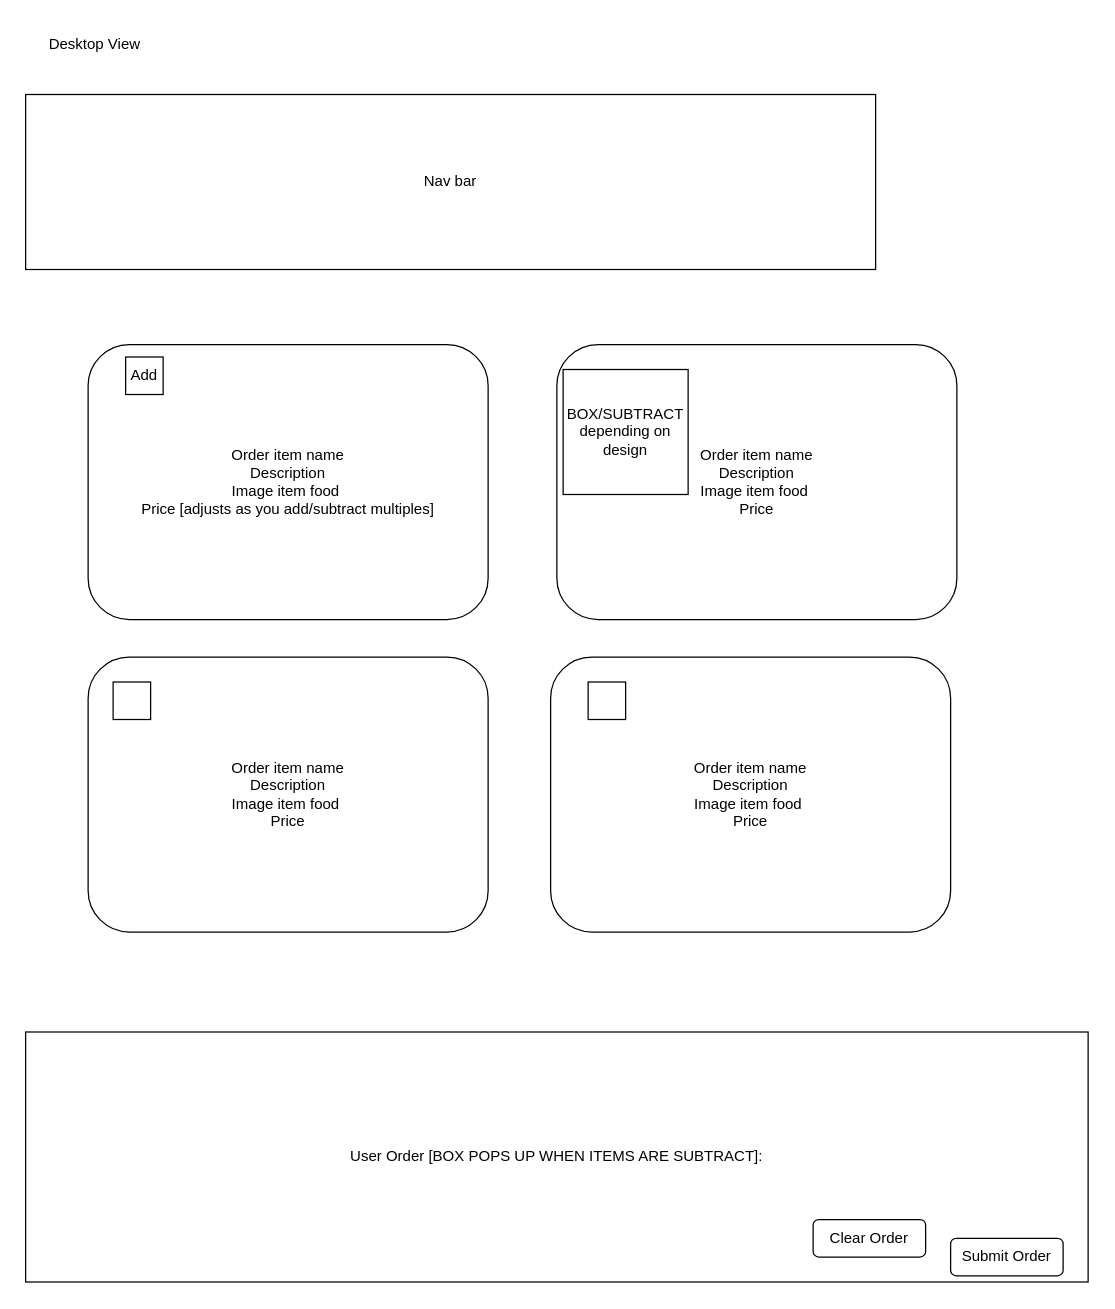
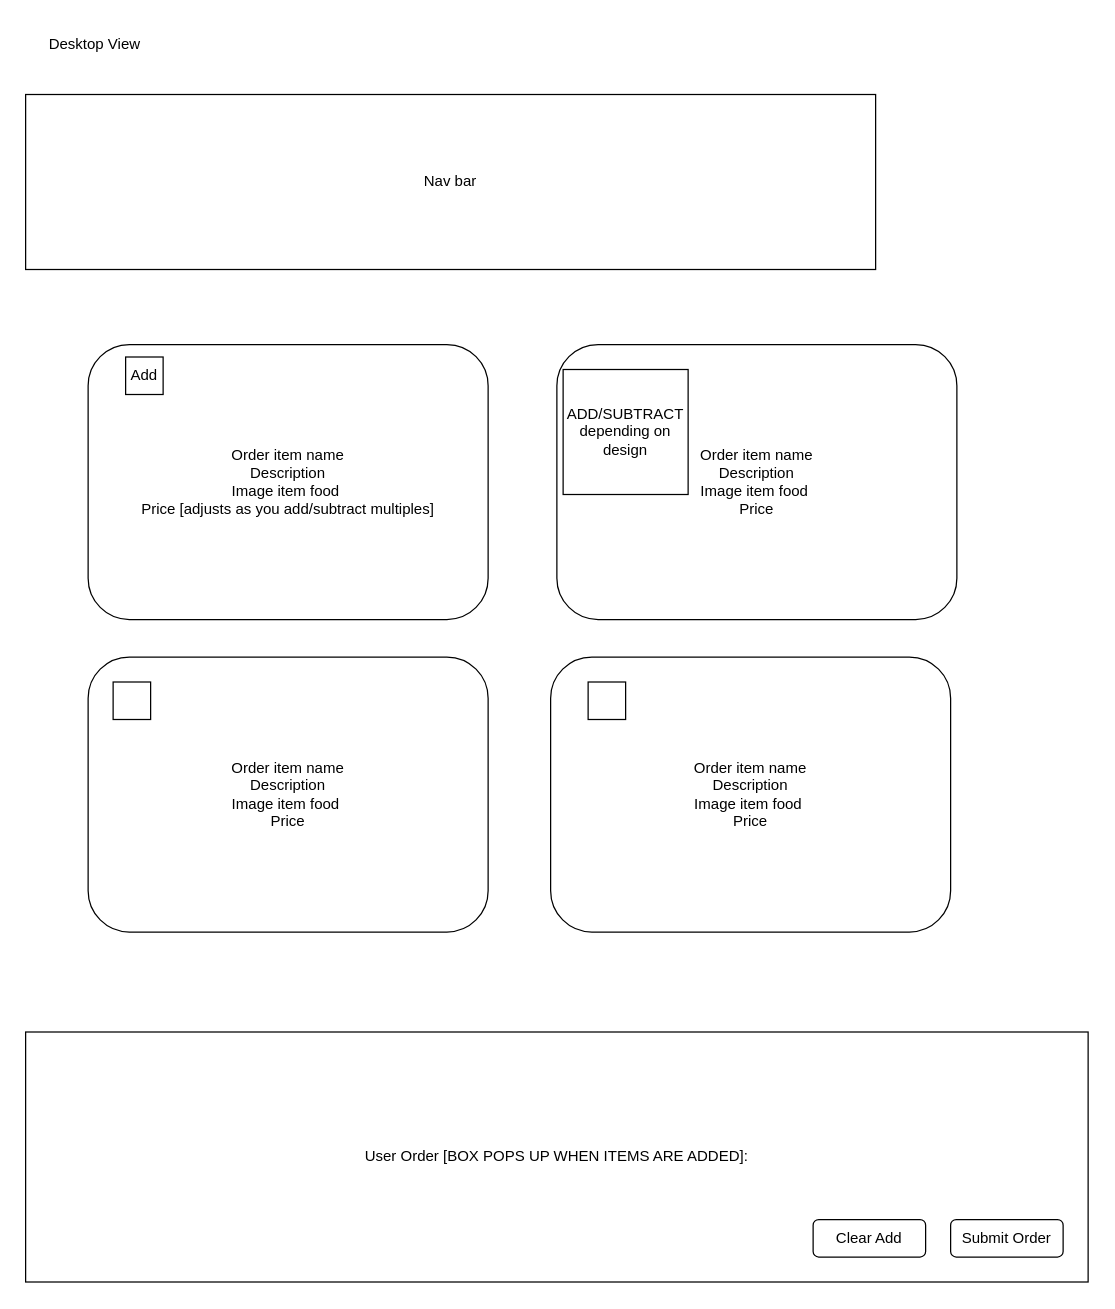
(626, 432) -> (626, 432)
(557, 1157) -> (557, 1157)
(869, 1238) -> (869, 1238)
(1007, 1257) -> (1007, 1238)
